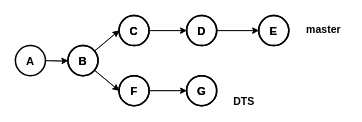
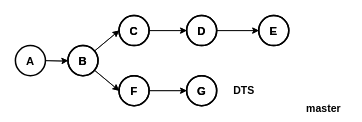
(323, 30) -> (323, 108)
(243, 102) -> (243, 90)
